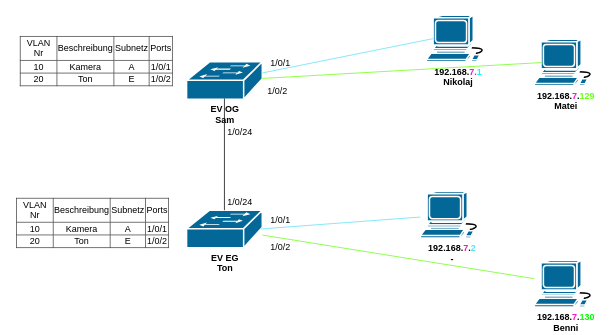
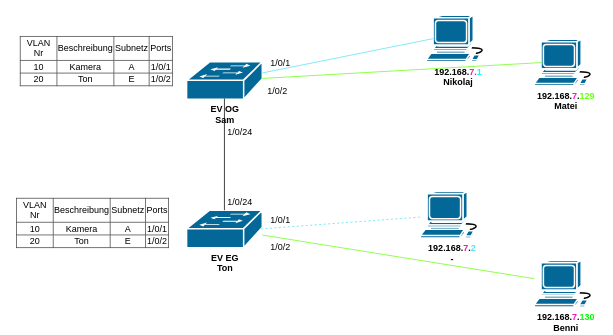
(339, 223) -> (339, 223)
